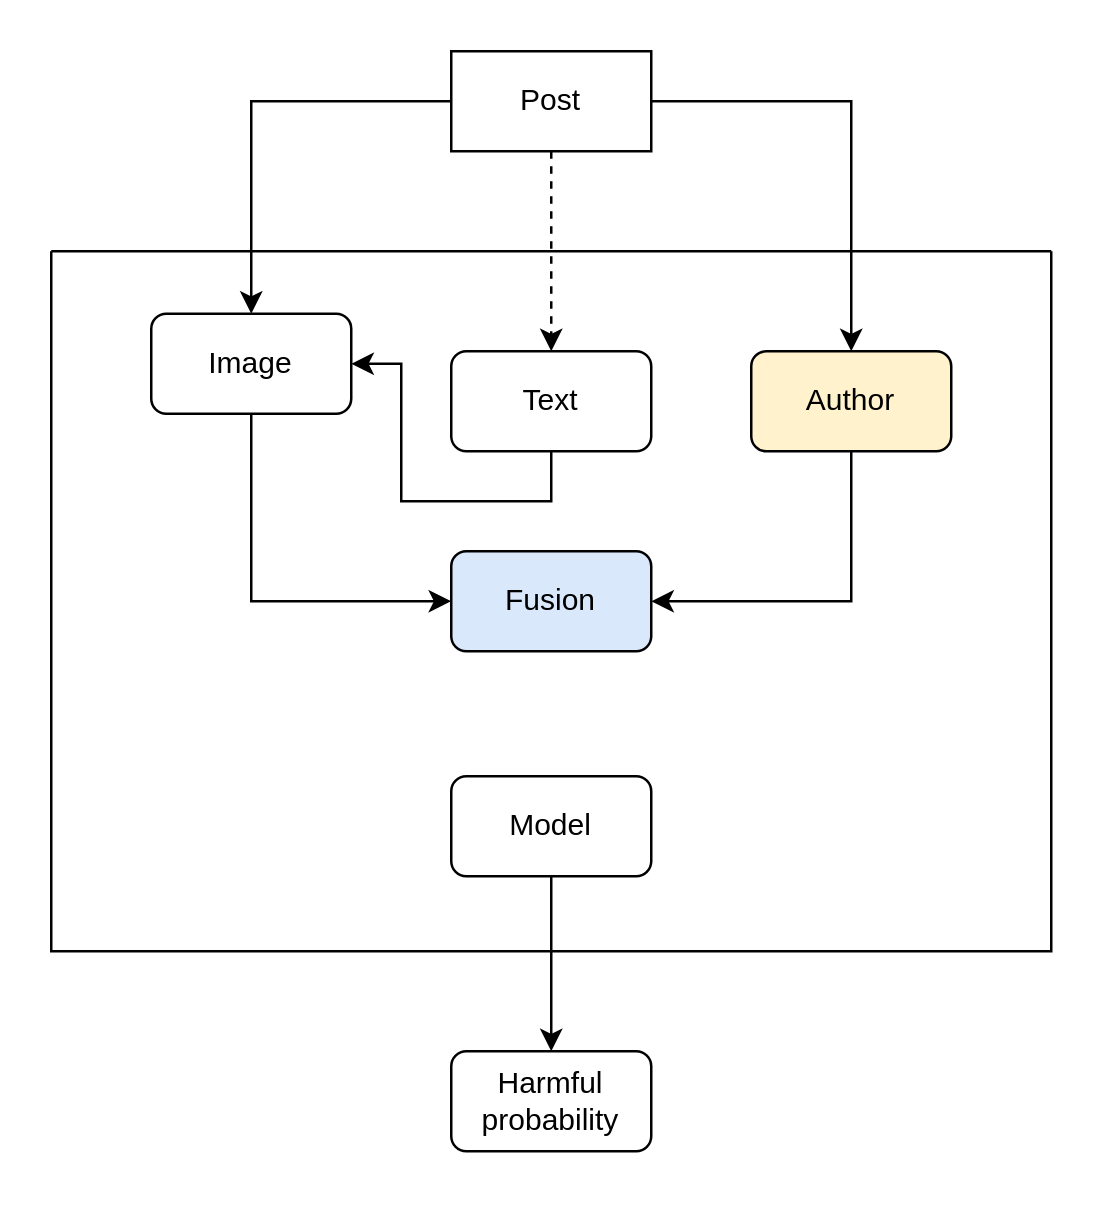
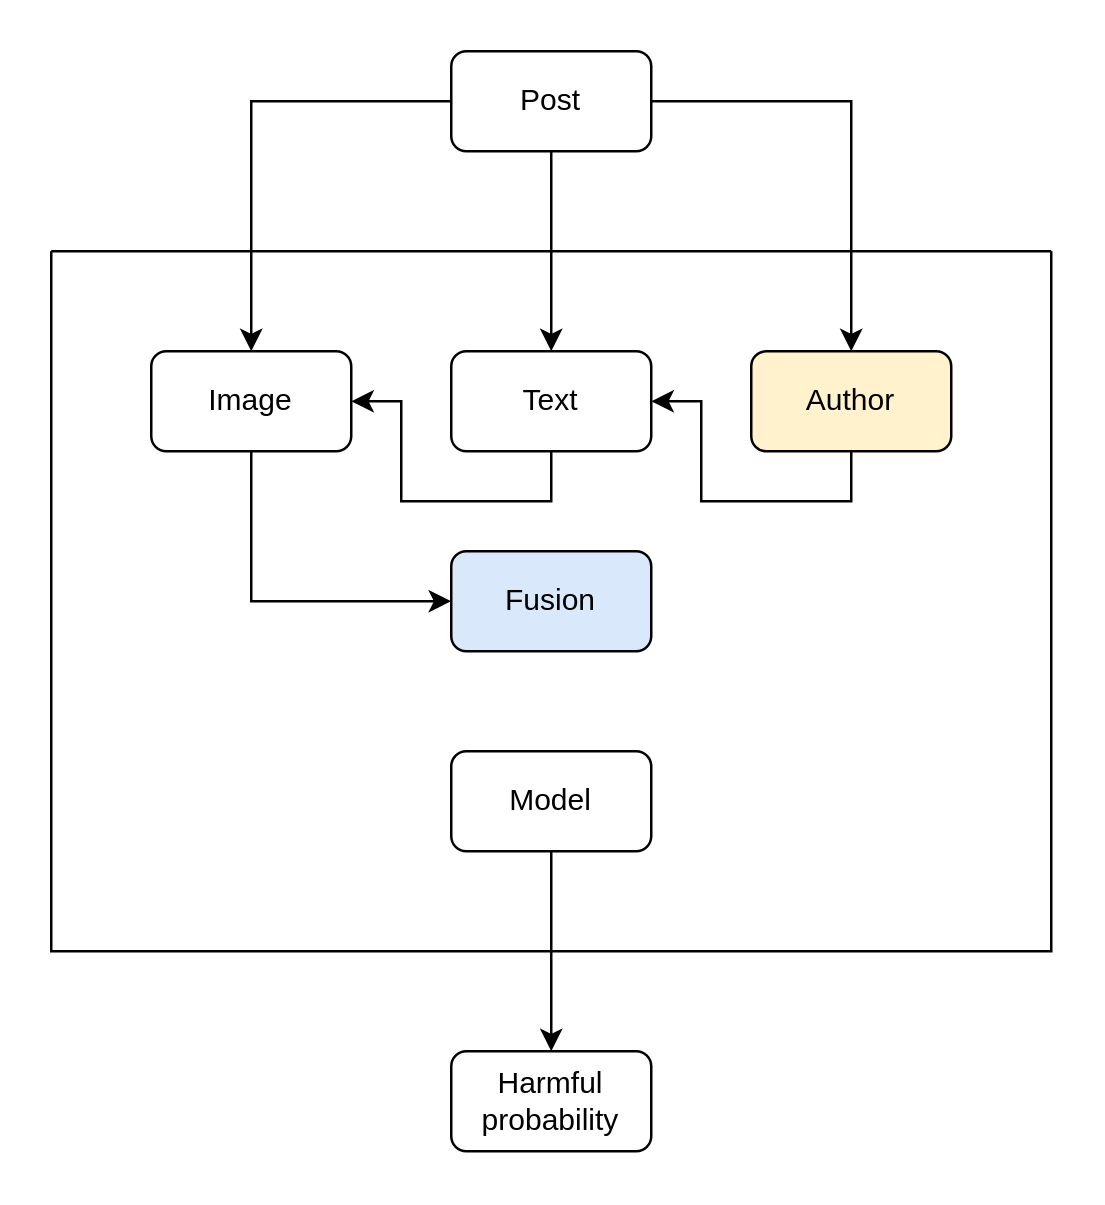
(551, 101) -> (551, 101)
(551, 242) -> (551, 242)
(251, 364) -> (251, 401)
(811, 601) -> (711, 501)
(551, 826) -> (551, 801)
